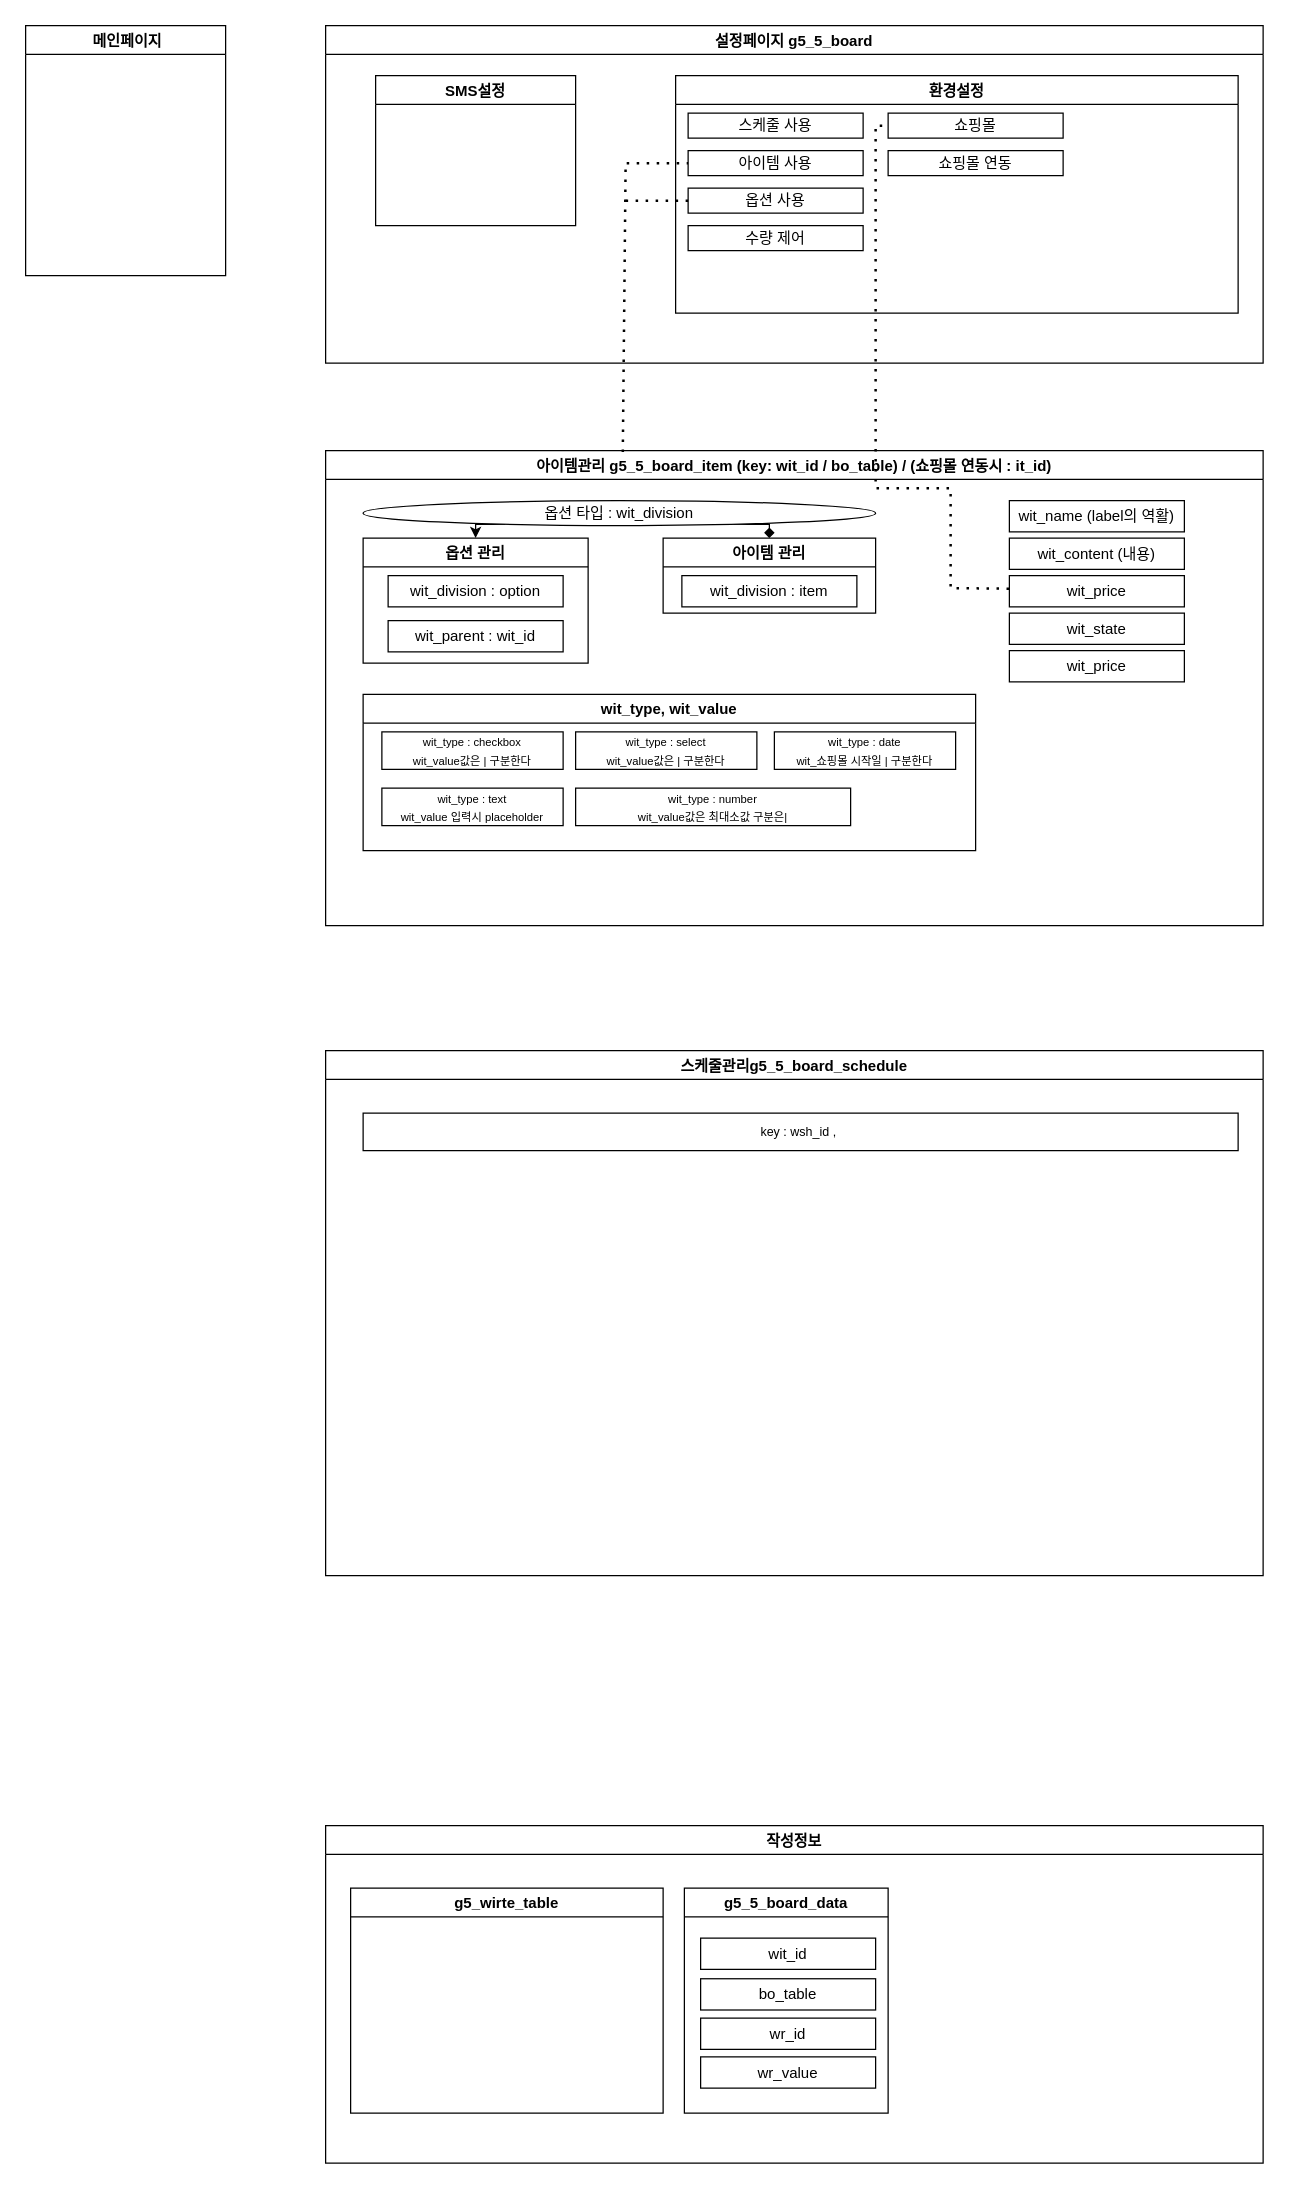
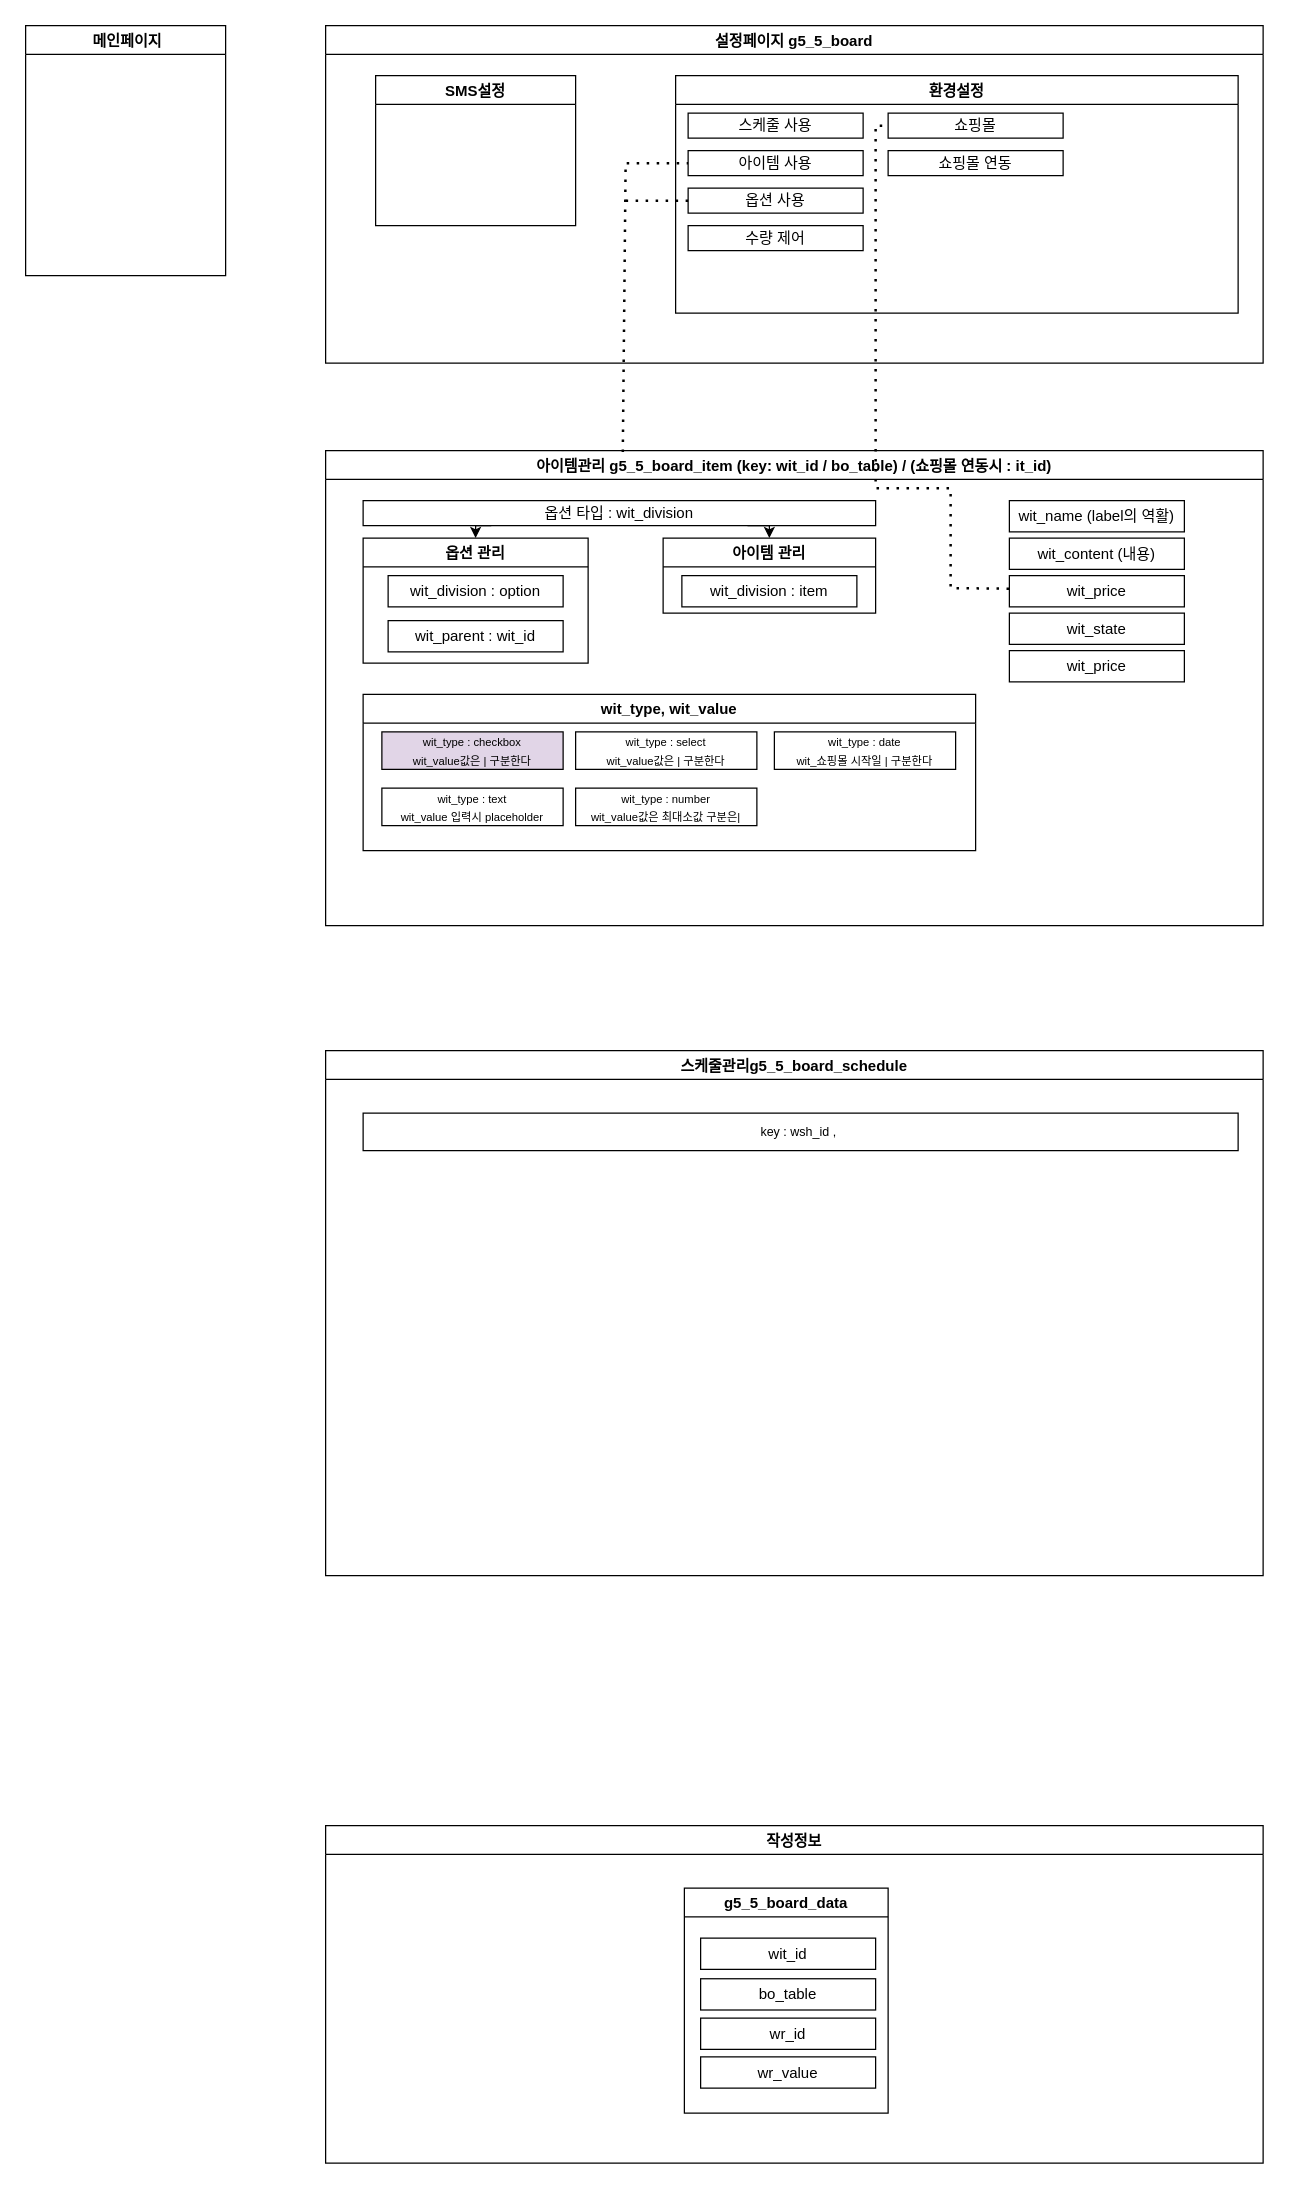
(619, 513) -> (619, 513)
(753, 524) -> (760, 526)
(473, 751) -> (473, 751)
(713, 807) -> (666, 807)
(507, 2001) -> none
